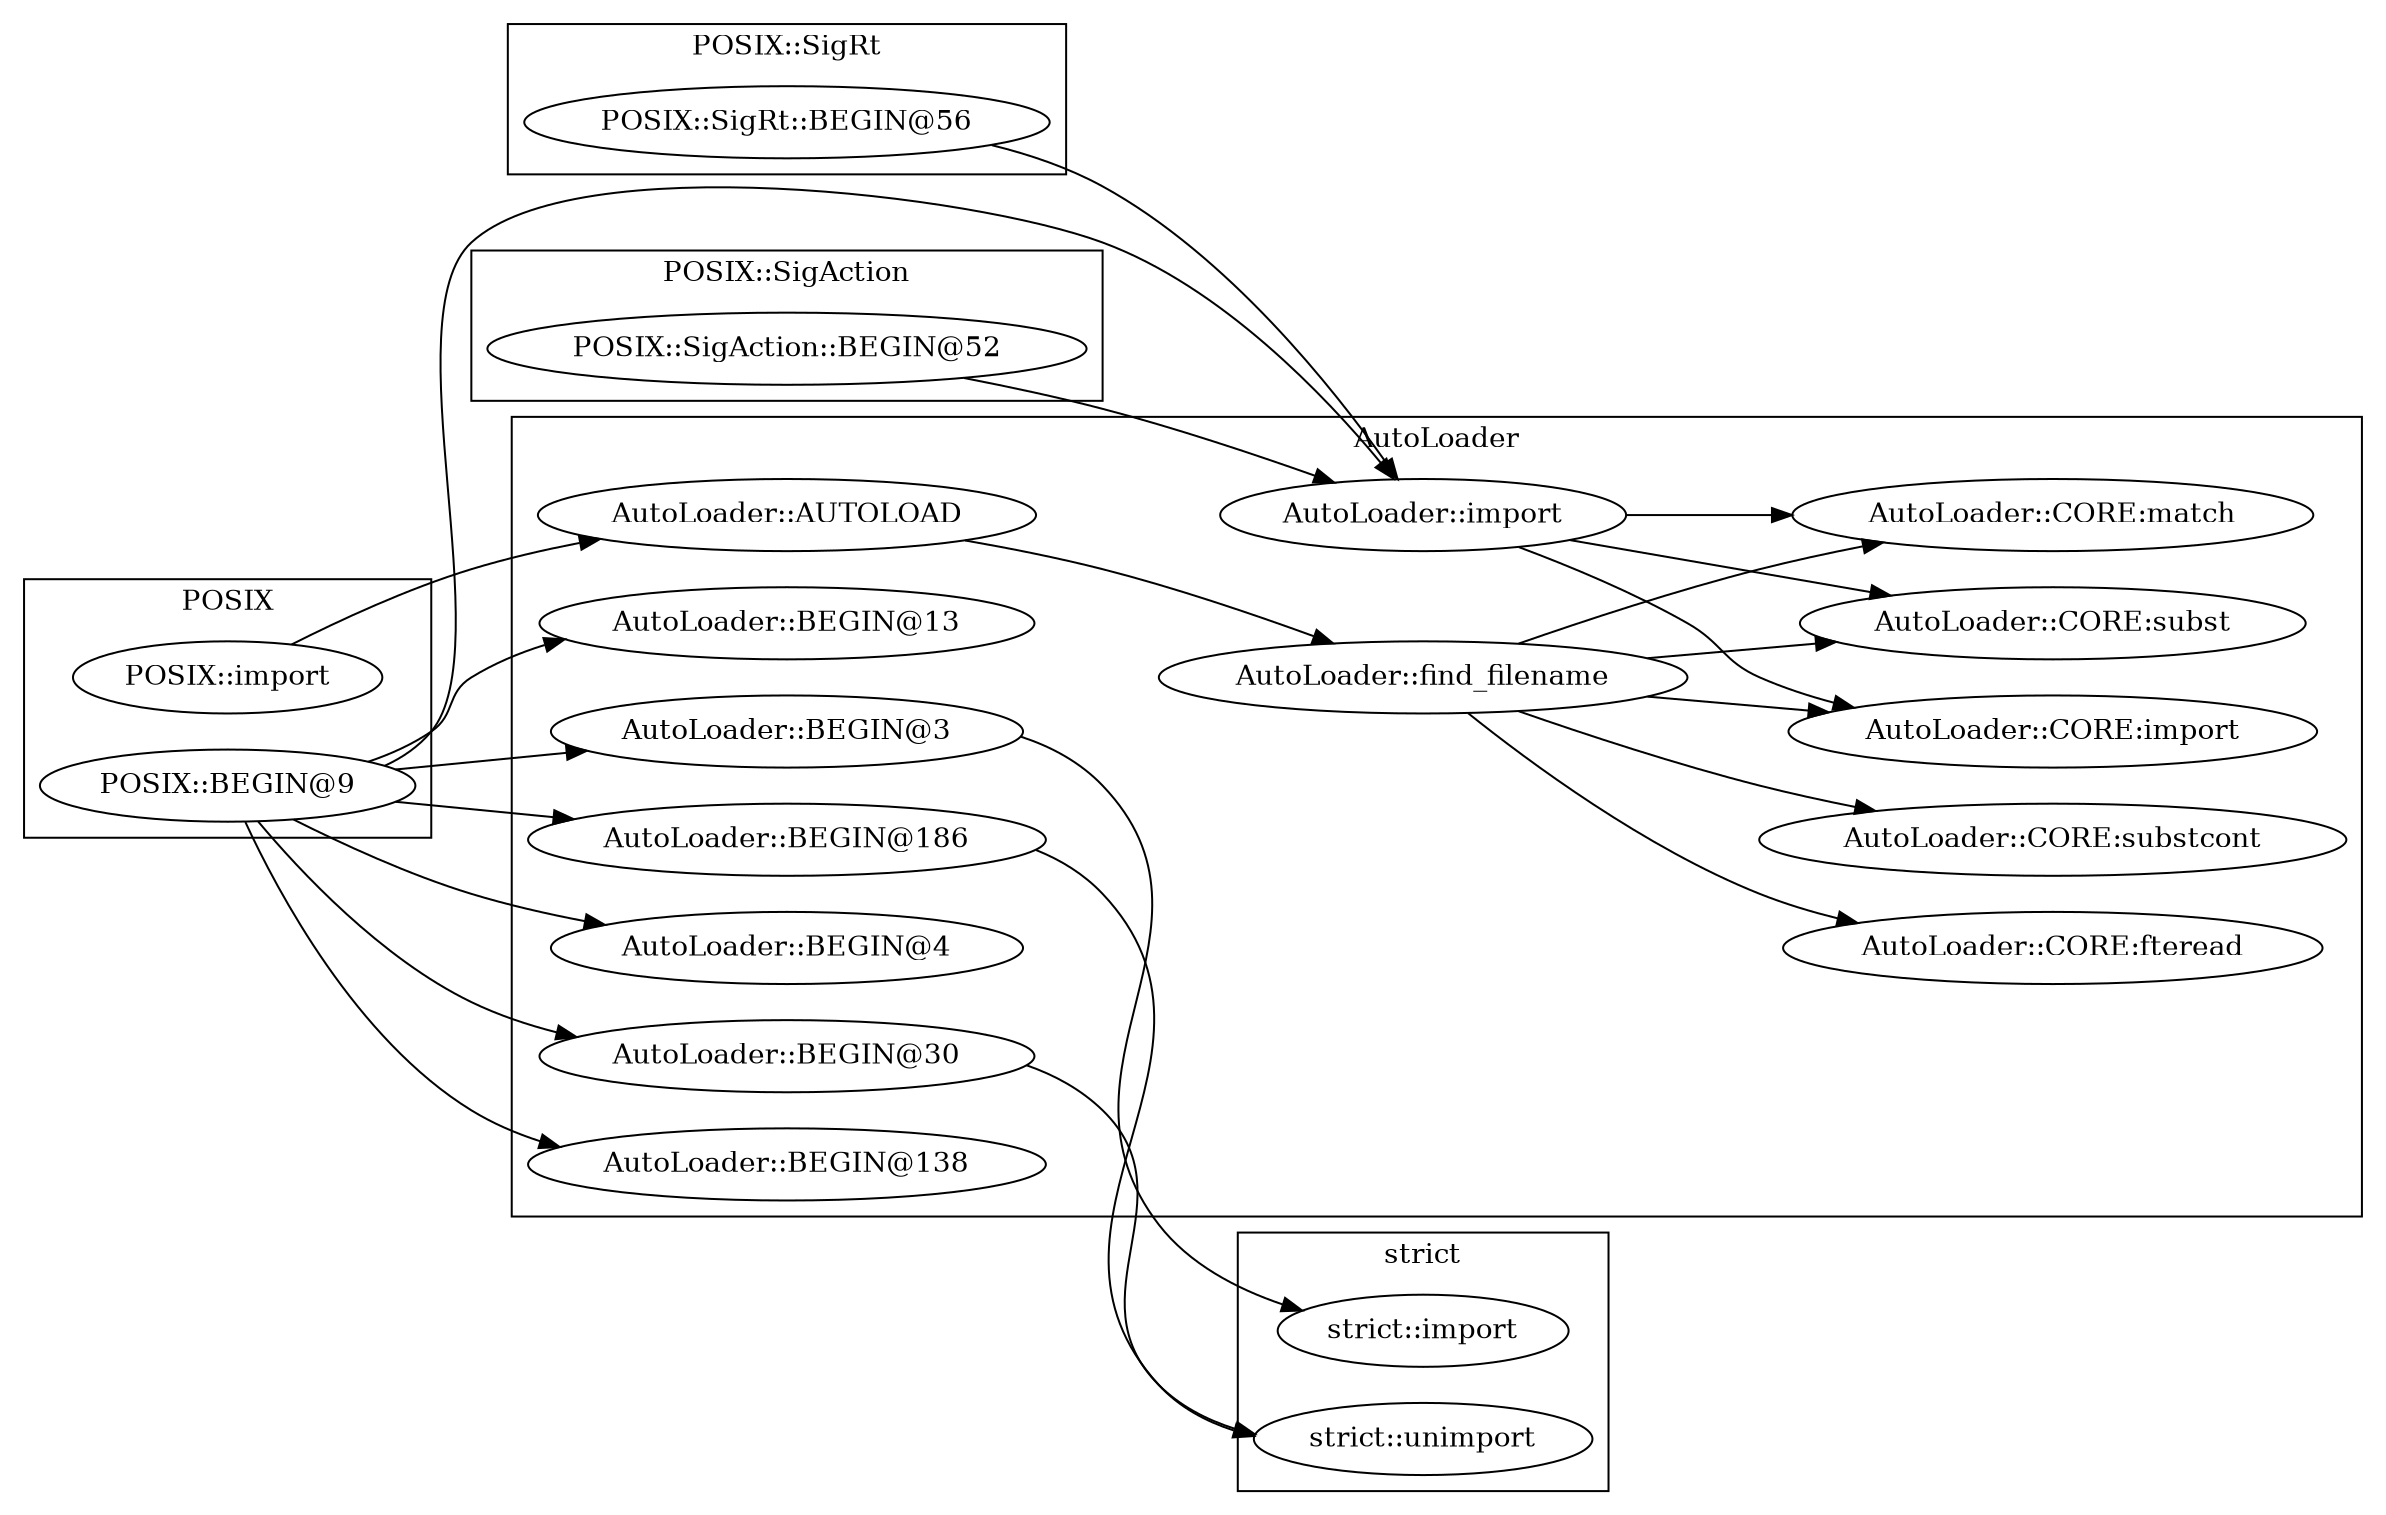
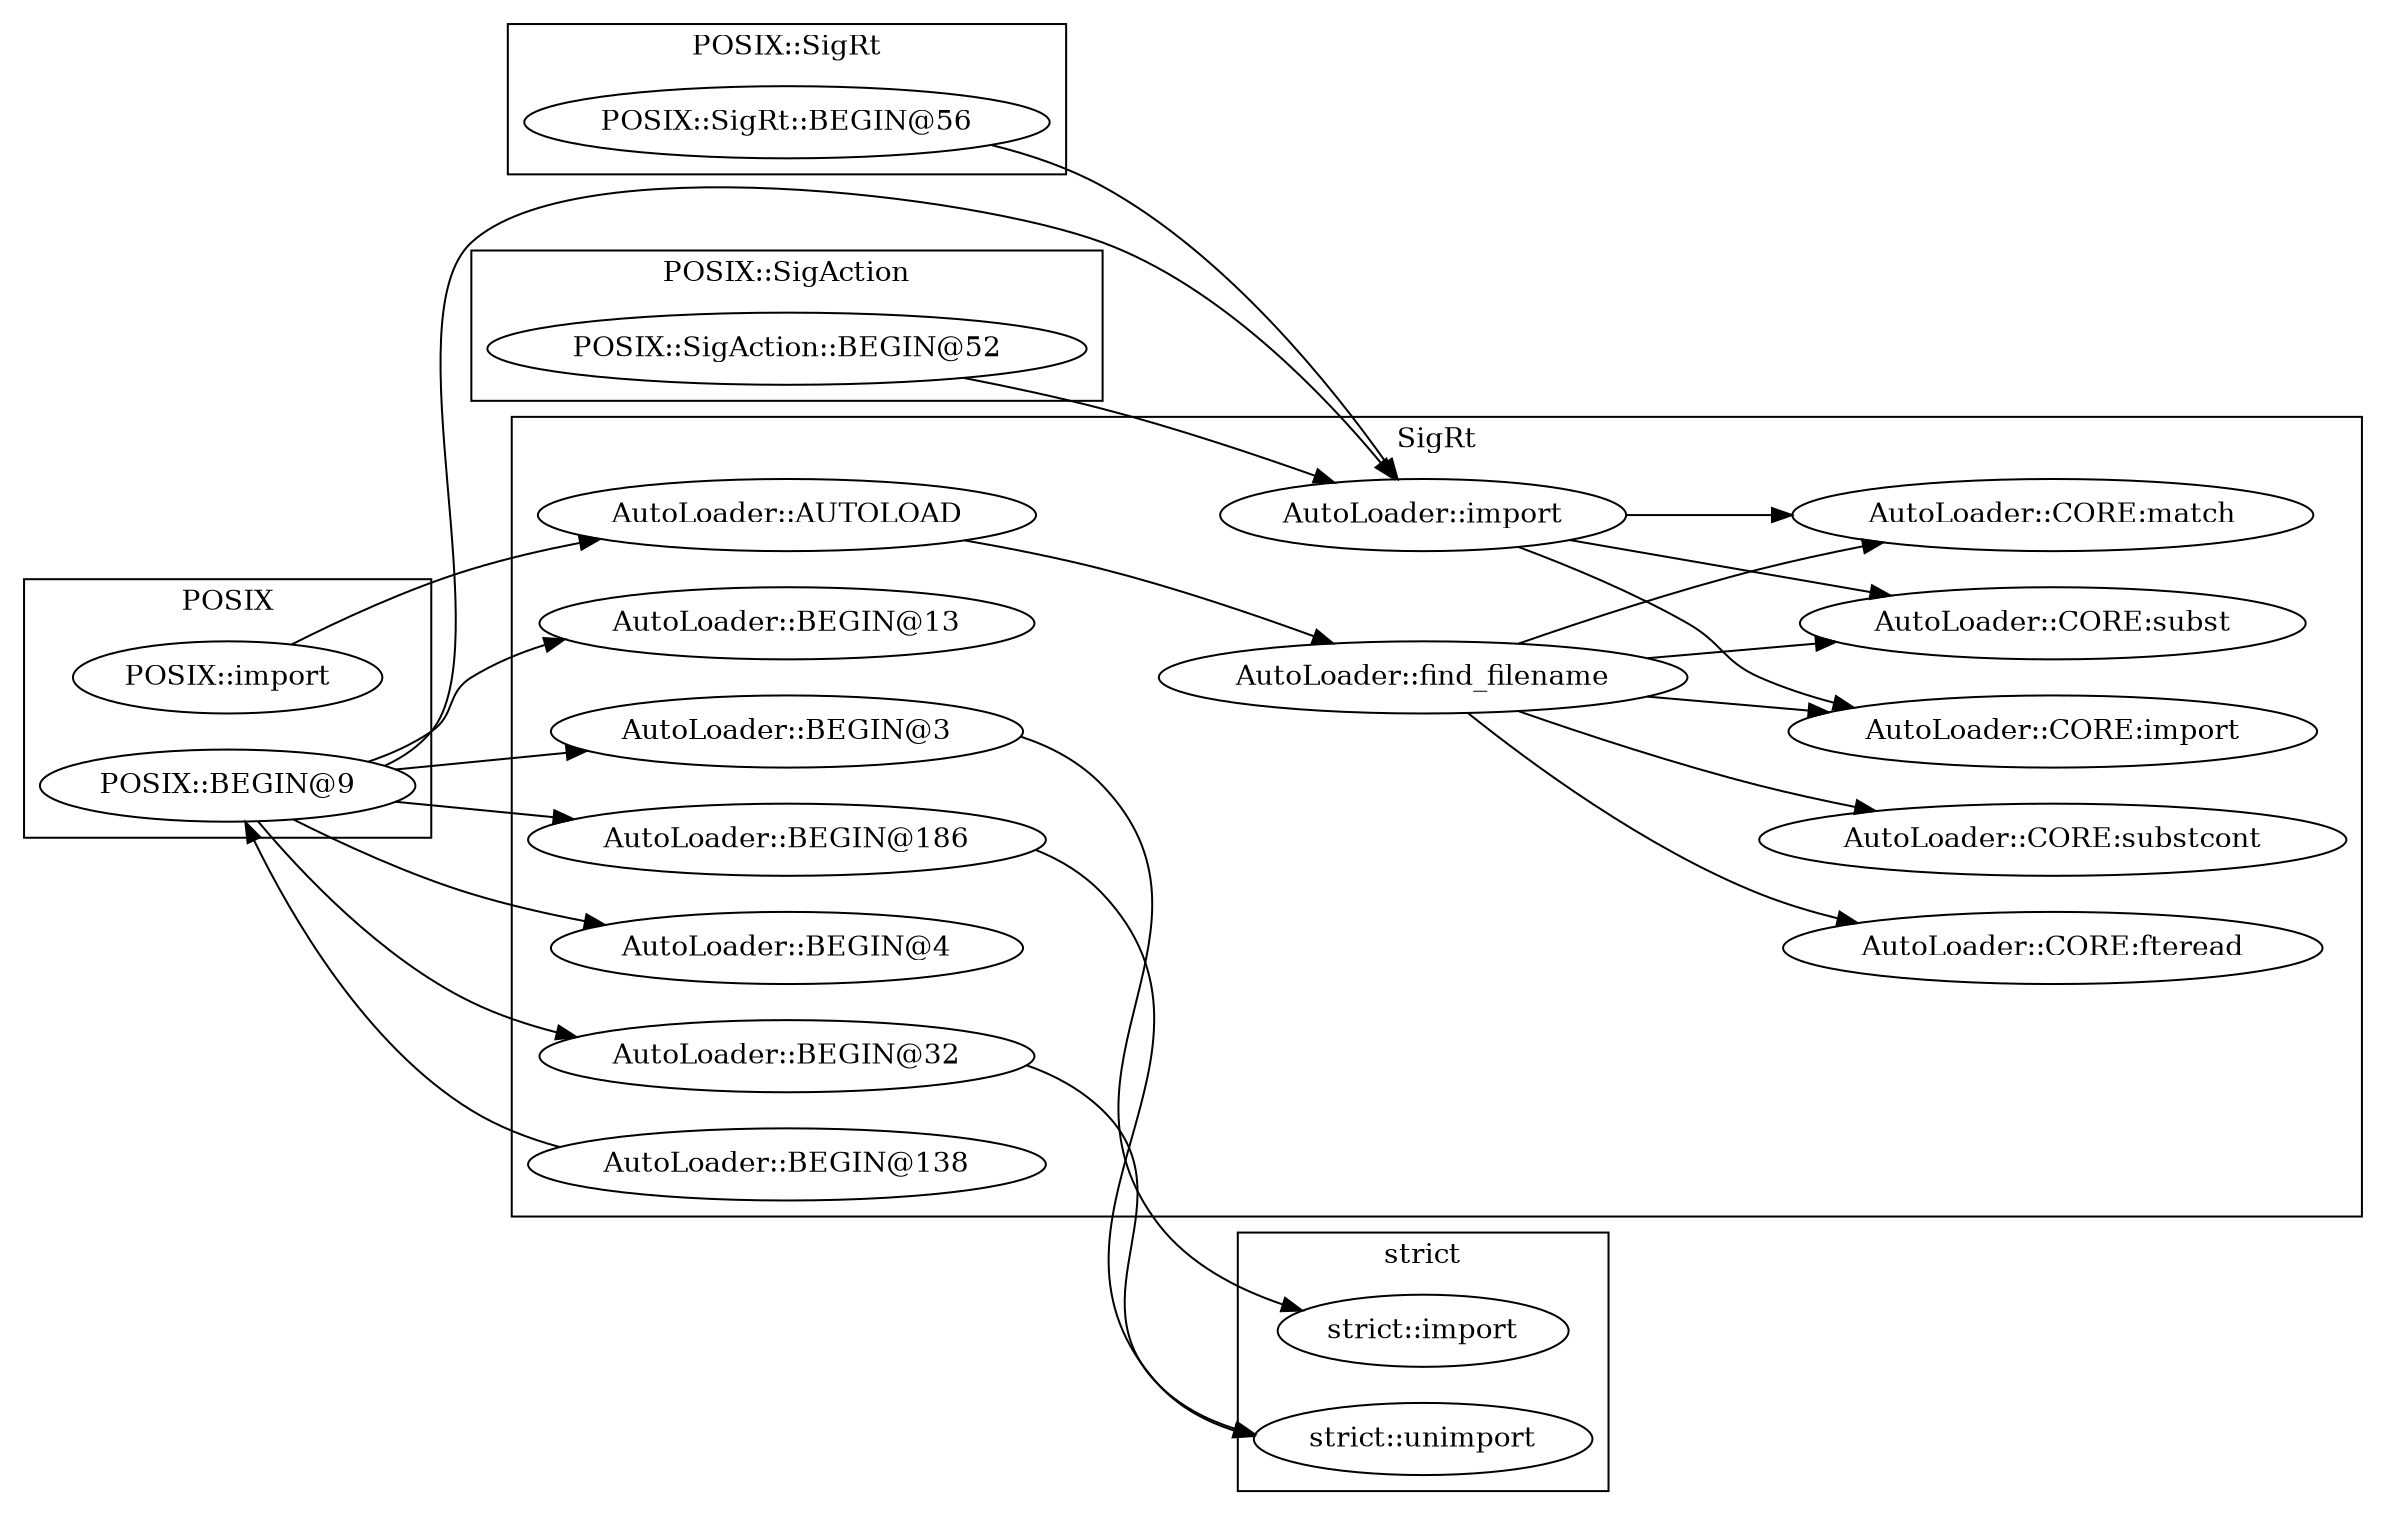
(1437, 440) -> (1437, 440)
(362, 1012) -> (376, 1027)
(787, 1056) -> (787, 1056)
